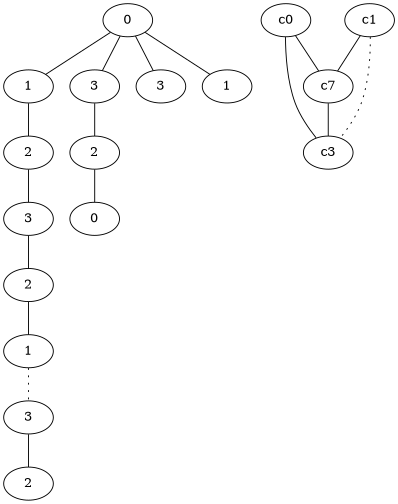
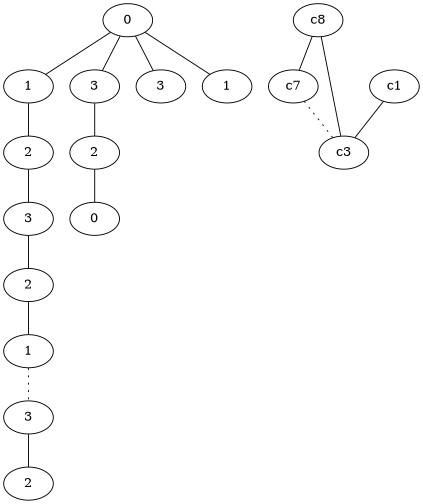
(286, 20) -> (318, 20)
(349, 53) -> none
(365, 90) -> (369, 120)
(328, 120) -> (319, 120)
